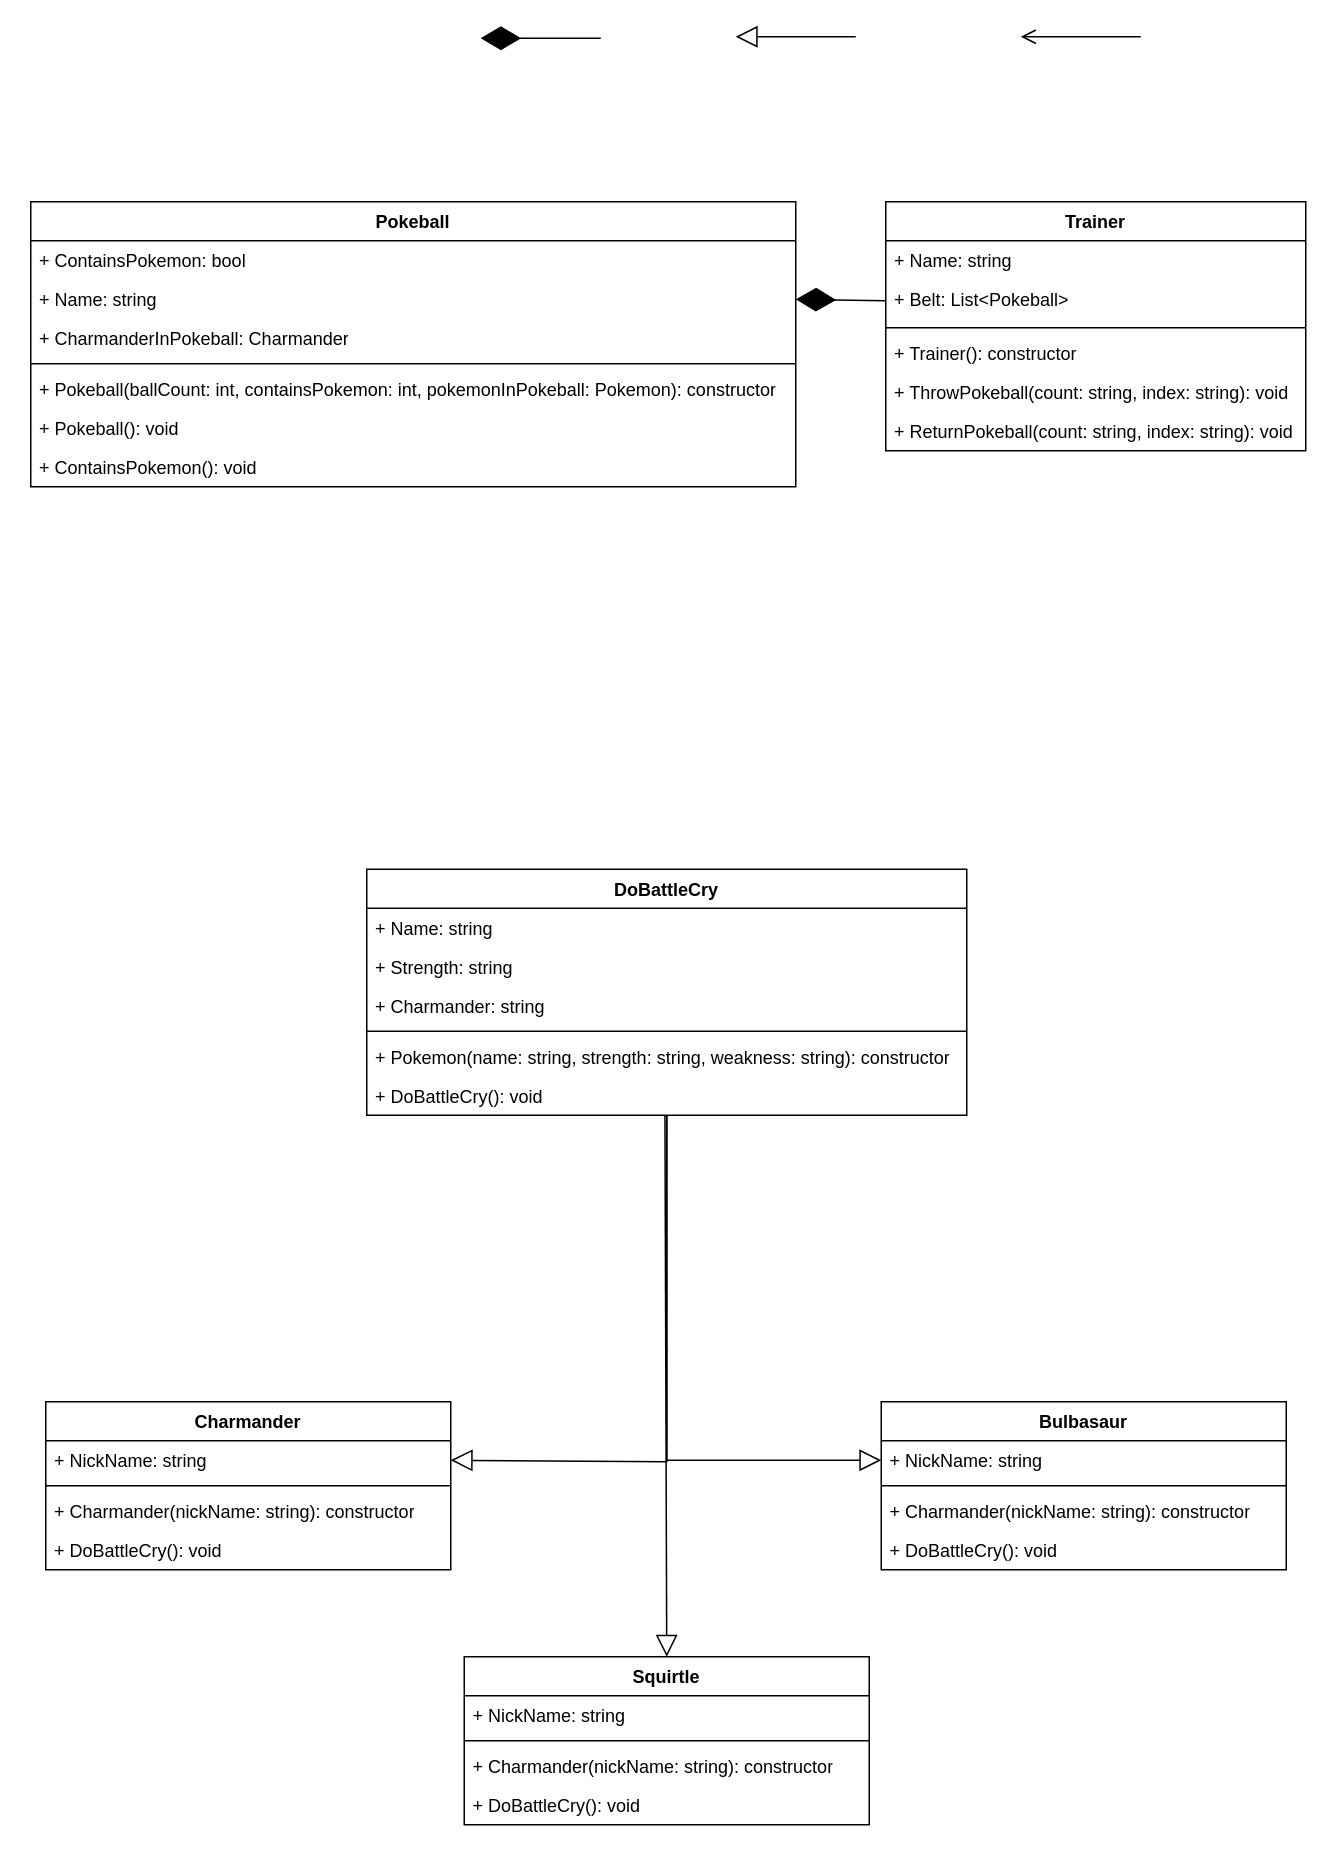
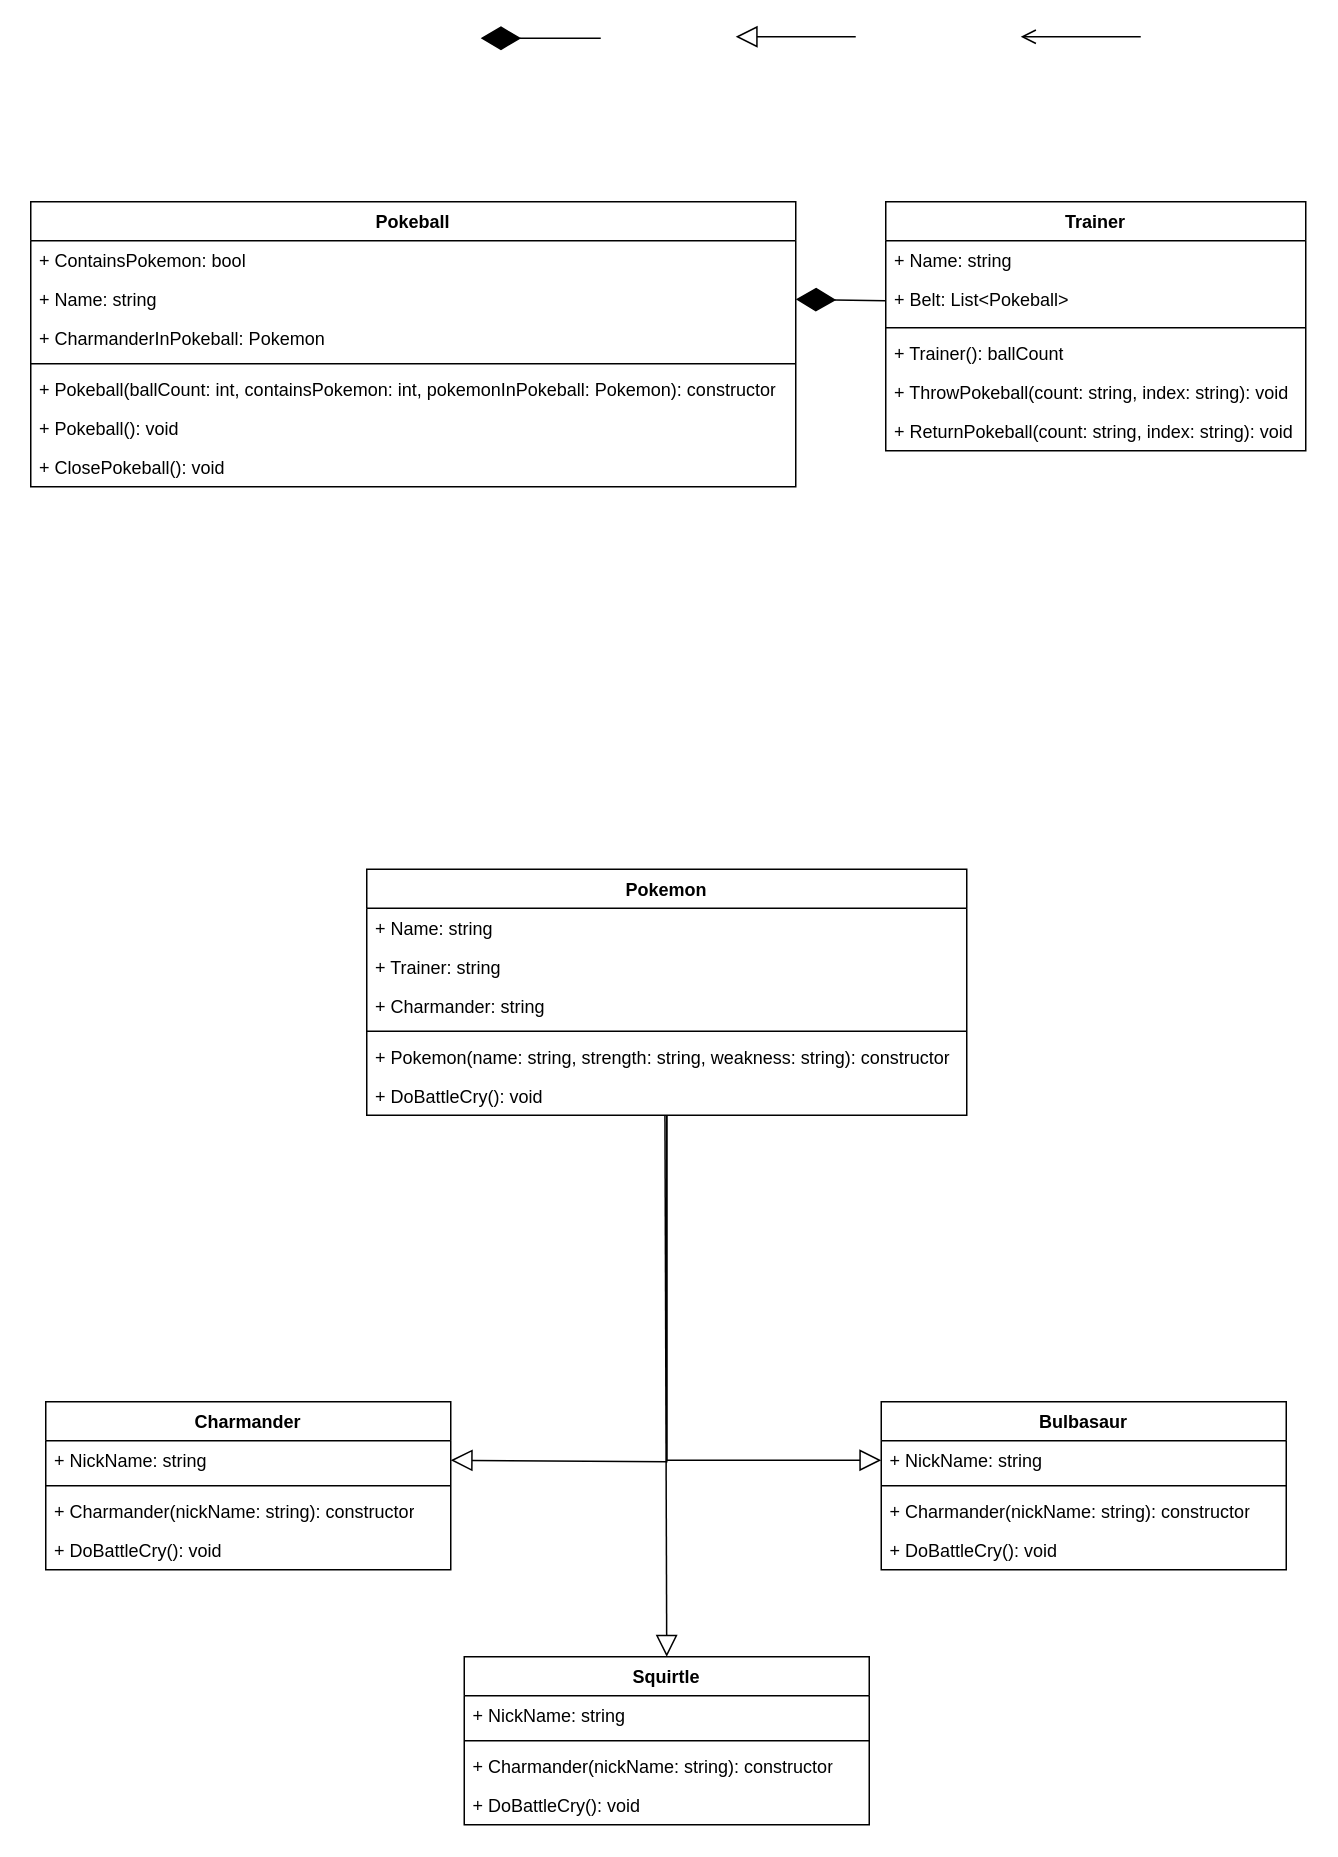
(199, 340) -> (184, 340)
(1006, 355) -> (992, 355)
(154, 469) -> (139, 469)
(667, 891) -> (667, 891)
(457, 969) -> (450, 969)
